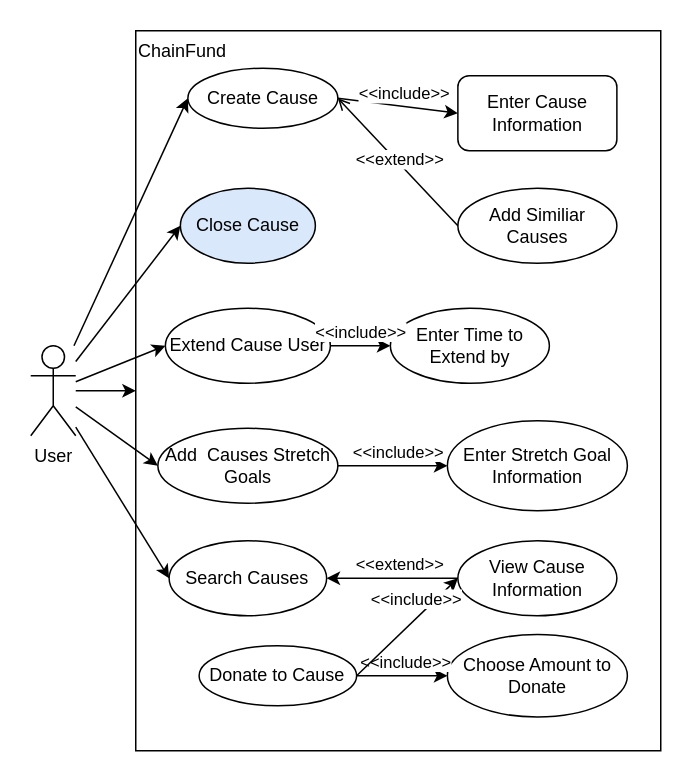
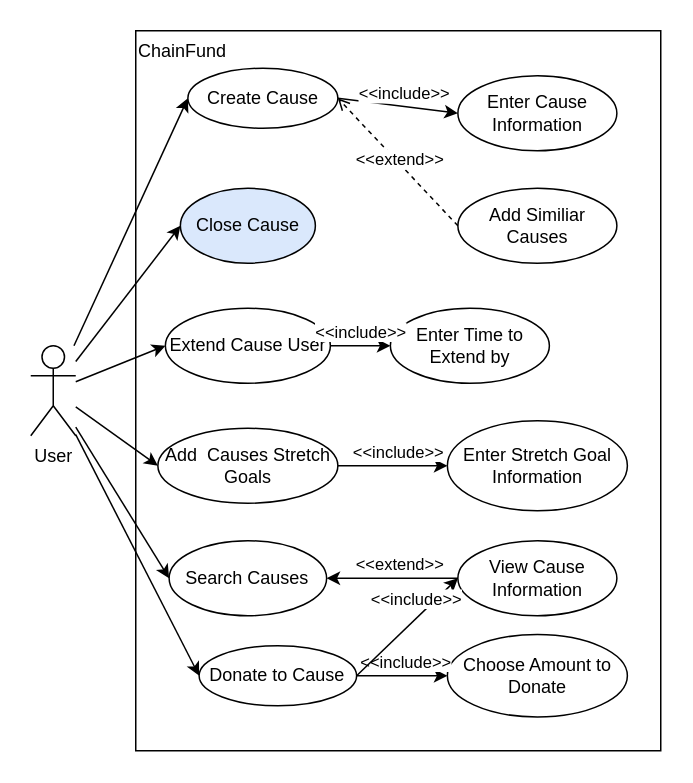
(537, 113) -> (537, 113)
(432, 198) -> (432, 198)
(101, 391) -> (135, 551)
